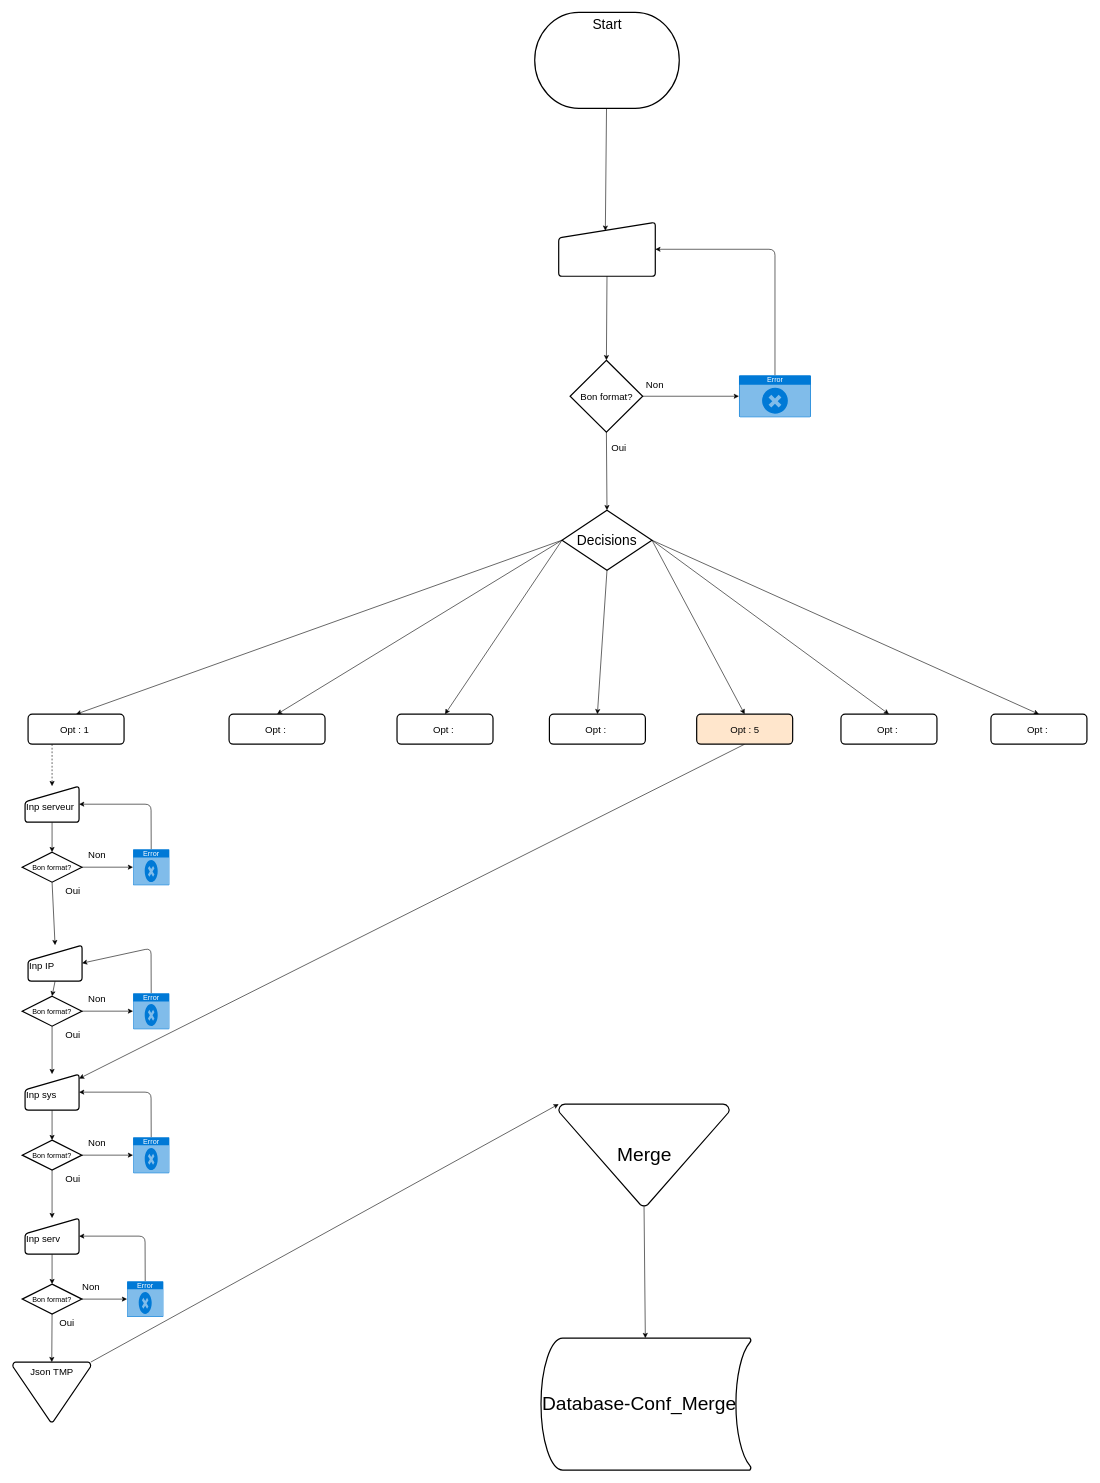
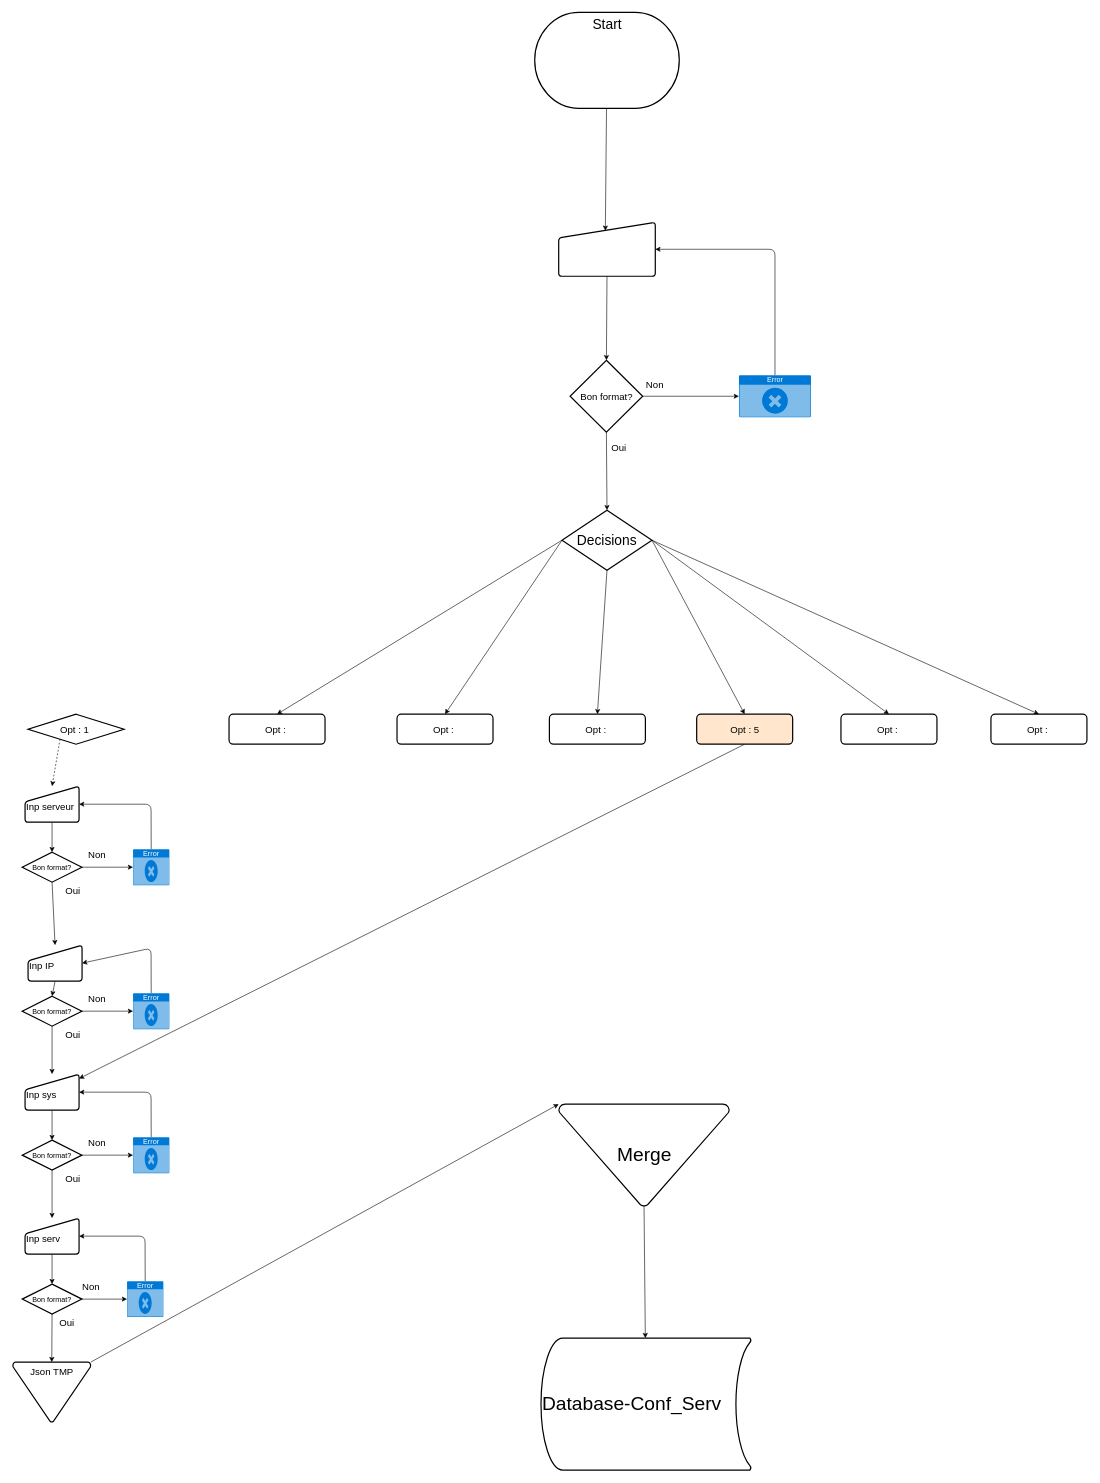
(315, 629) -> none
(76, 729) -> (76, 729)
(580, 1404) -> (578, 1404)
